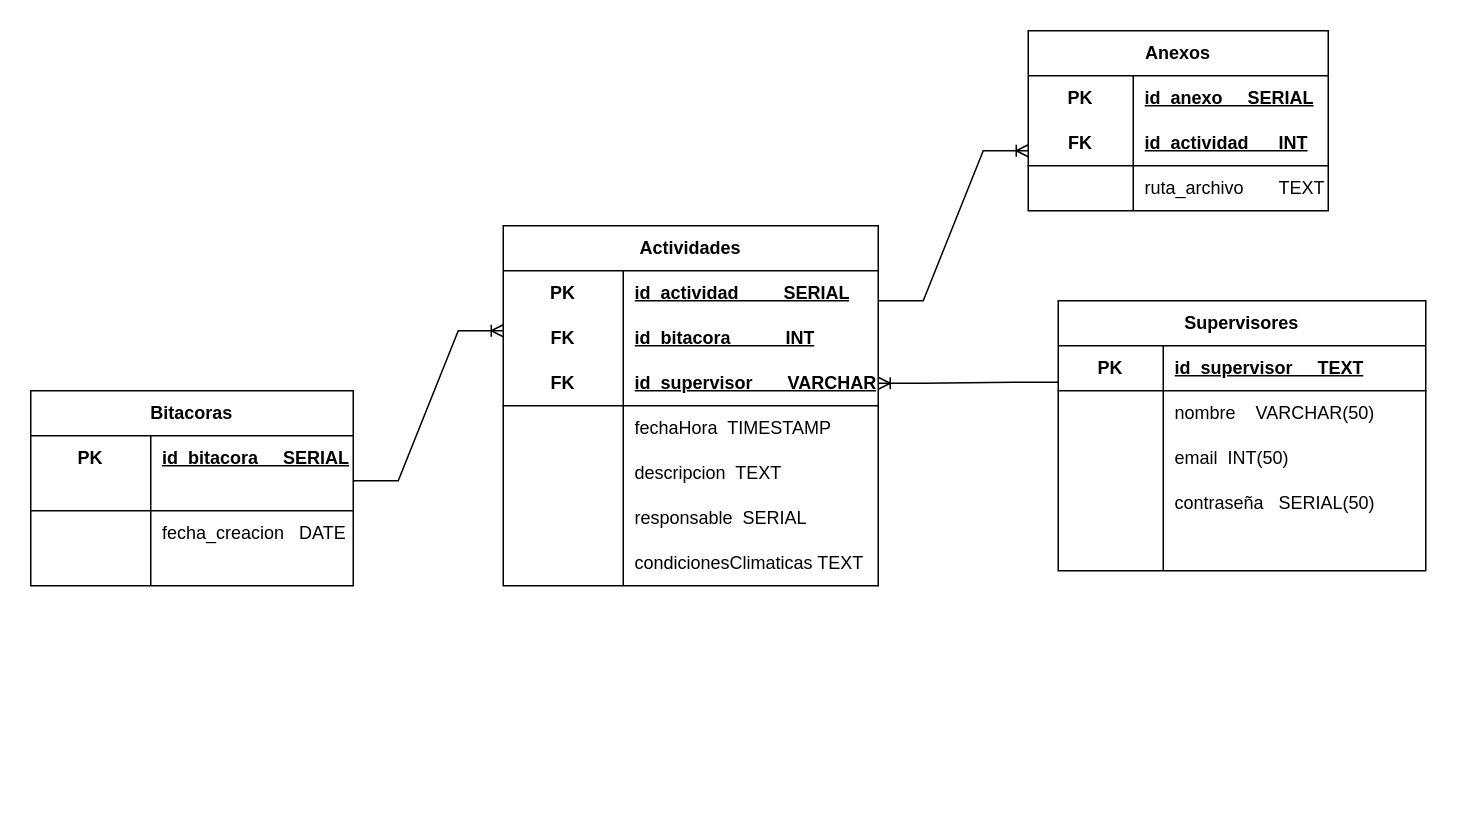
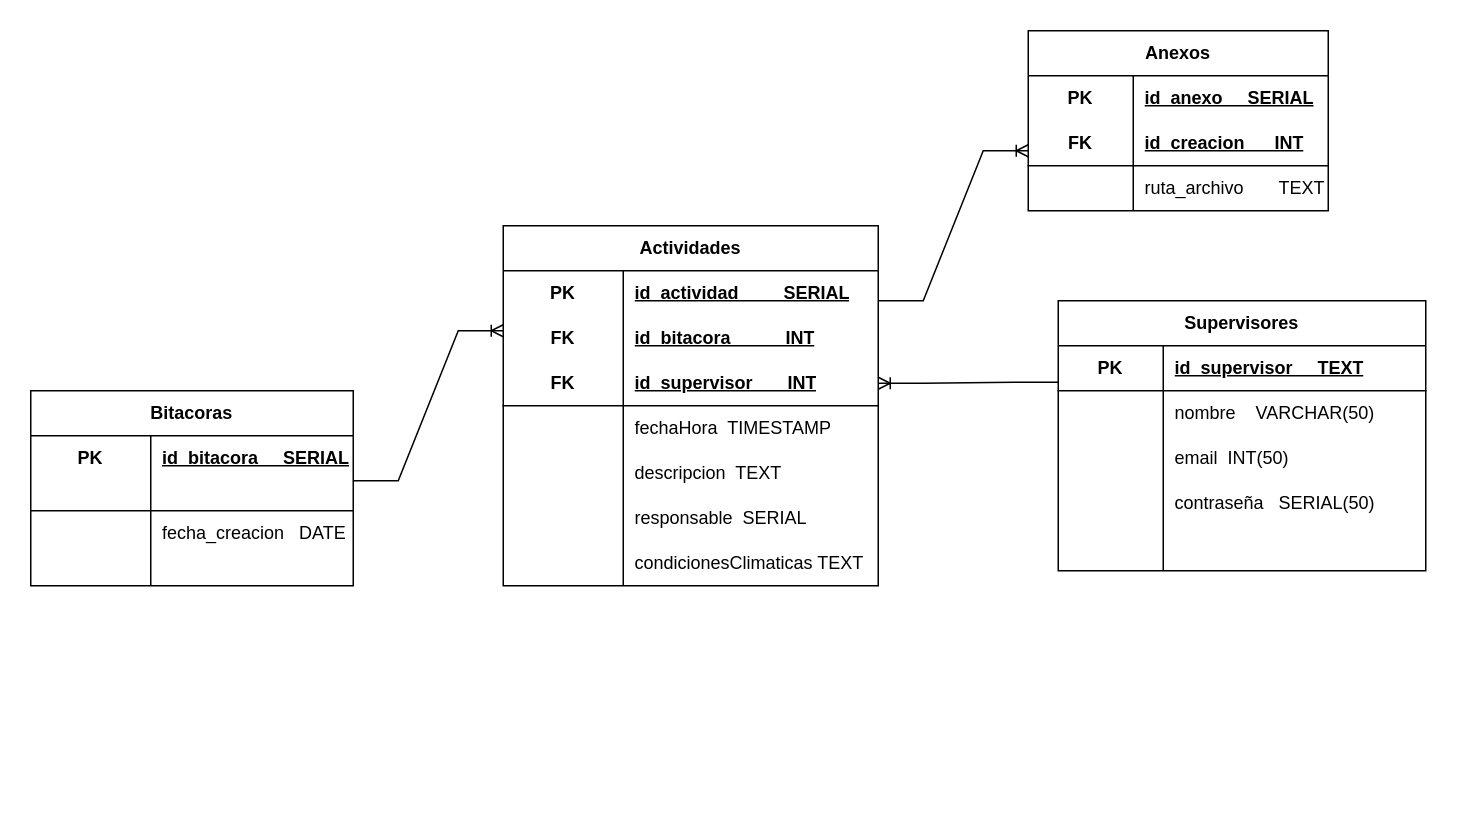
(1237, 143) -> (1234, 143)
(757, 383) -> (739, 383)
